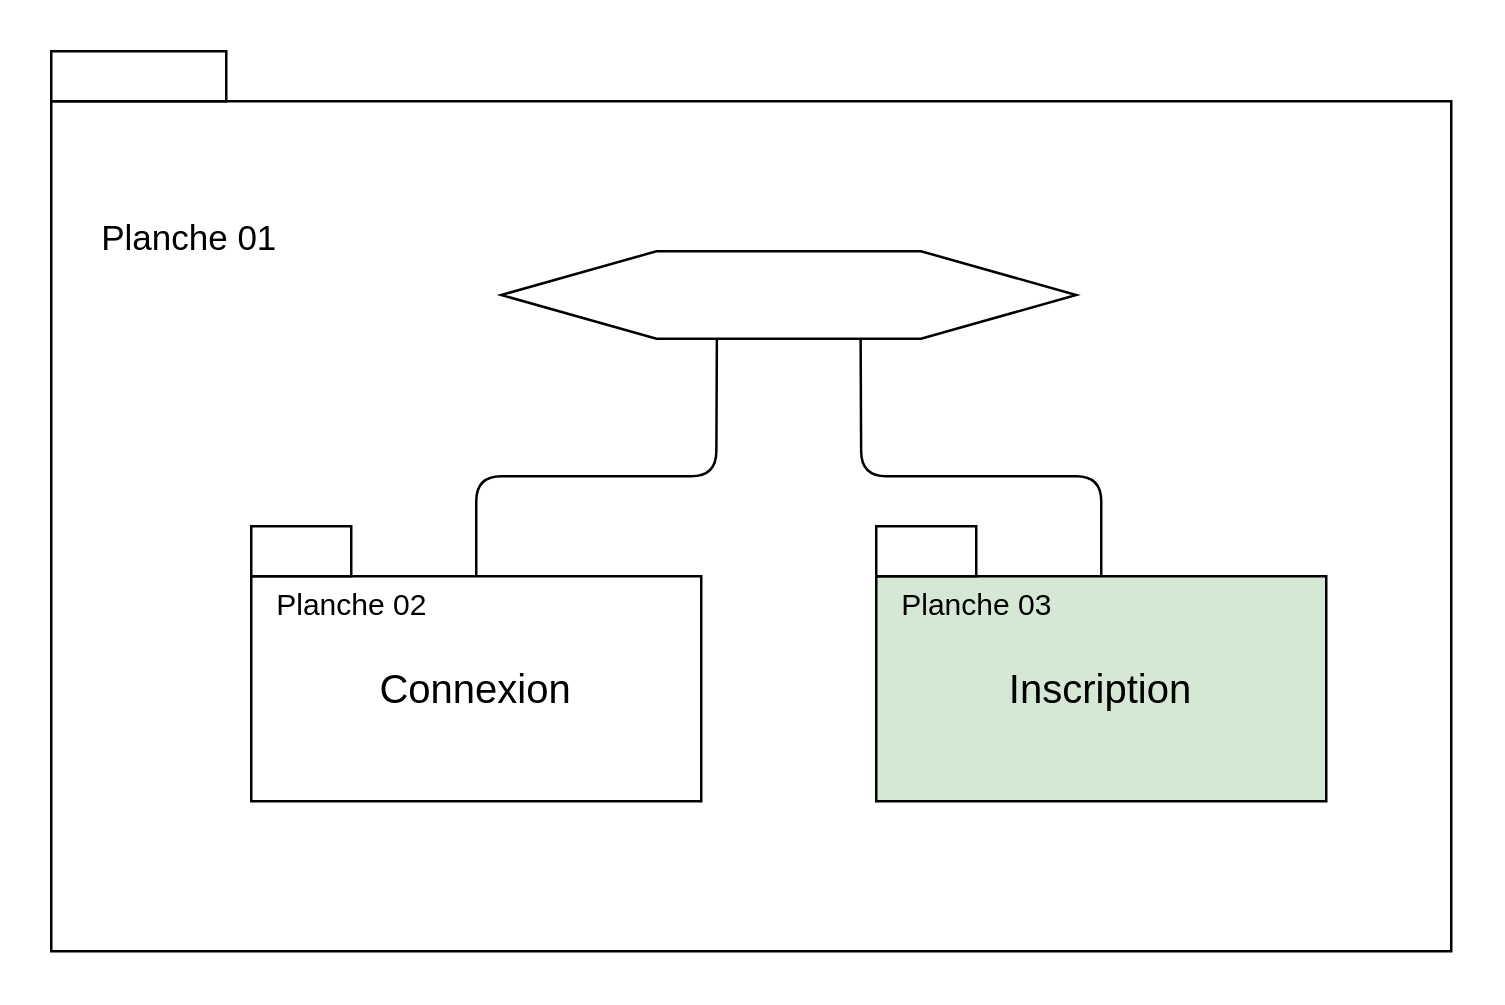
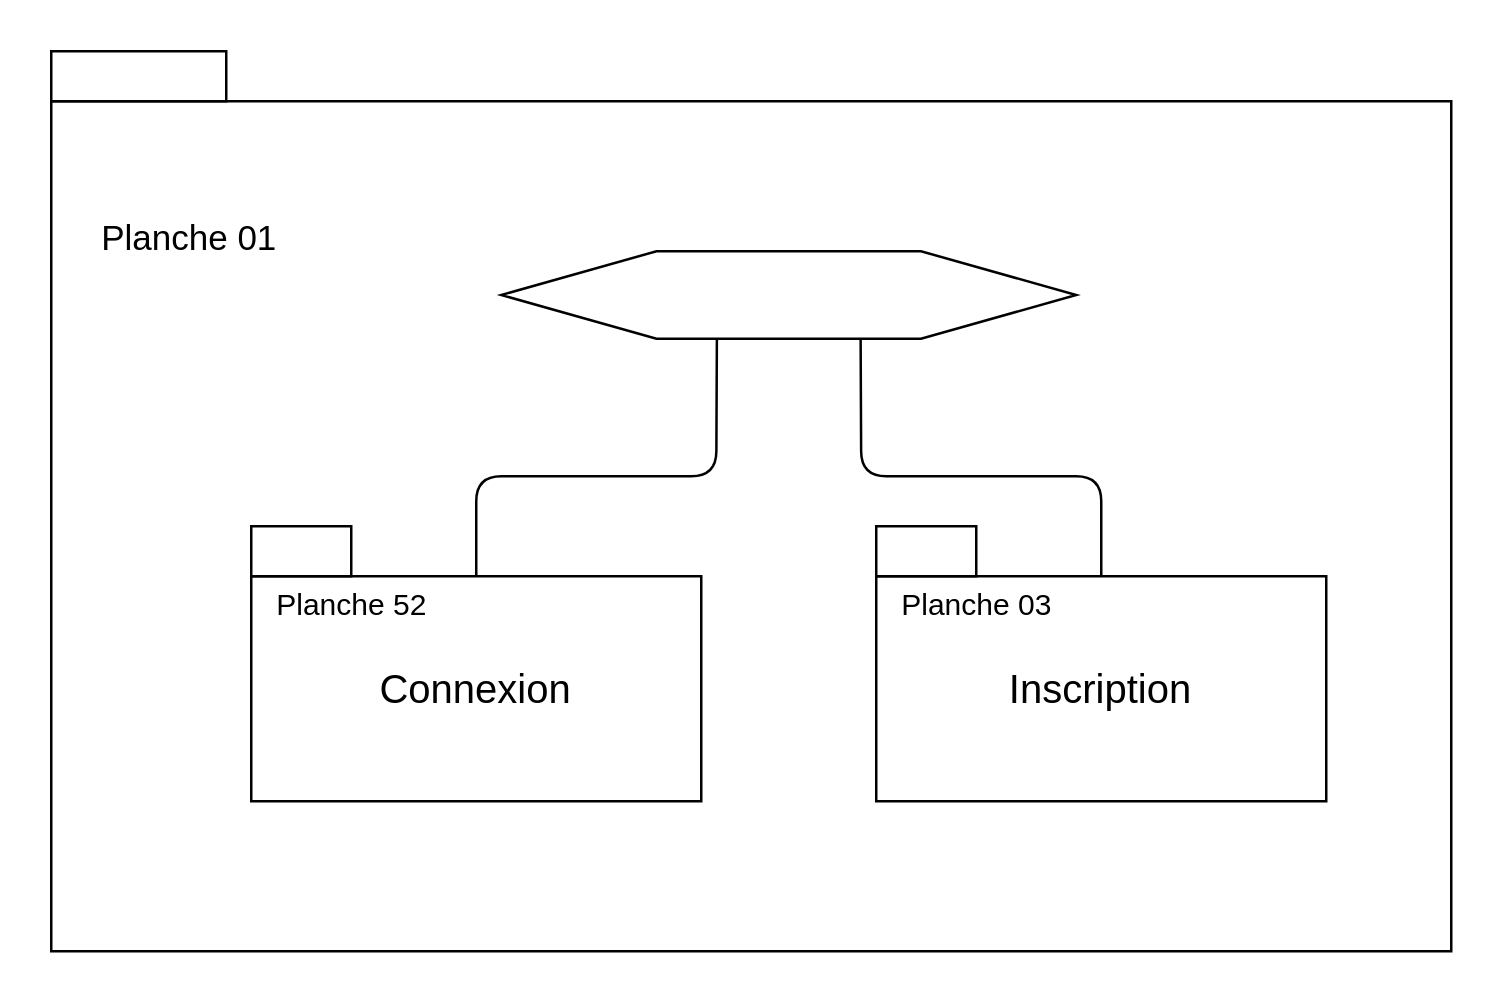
(353, 601) -> (353, 601)
(1101, 689) -> (1101, 689)
